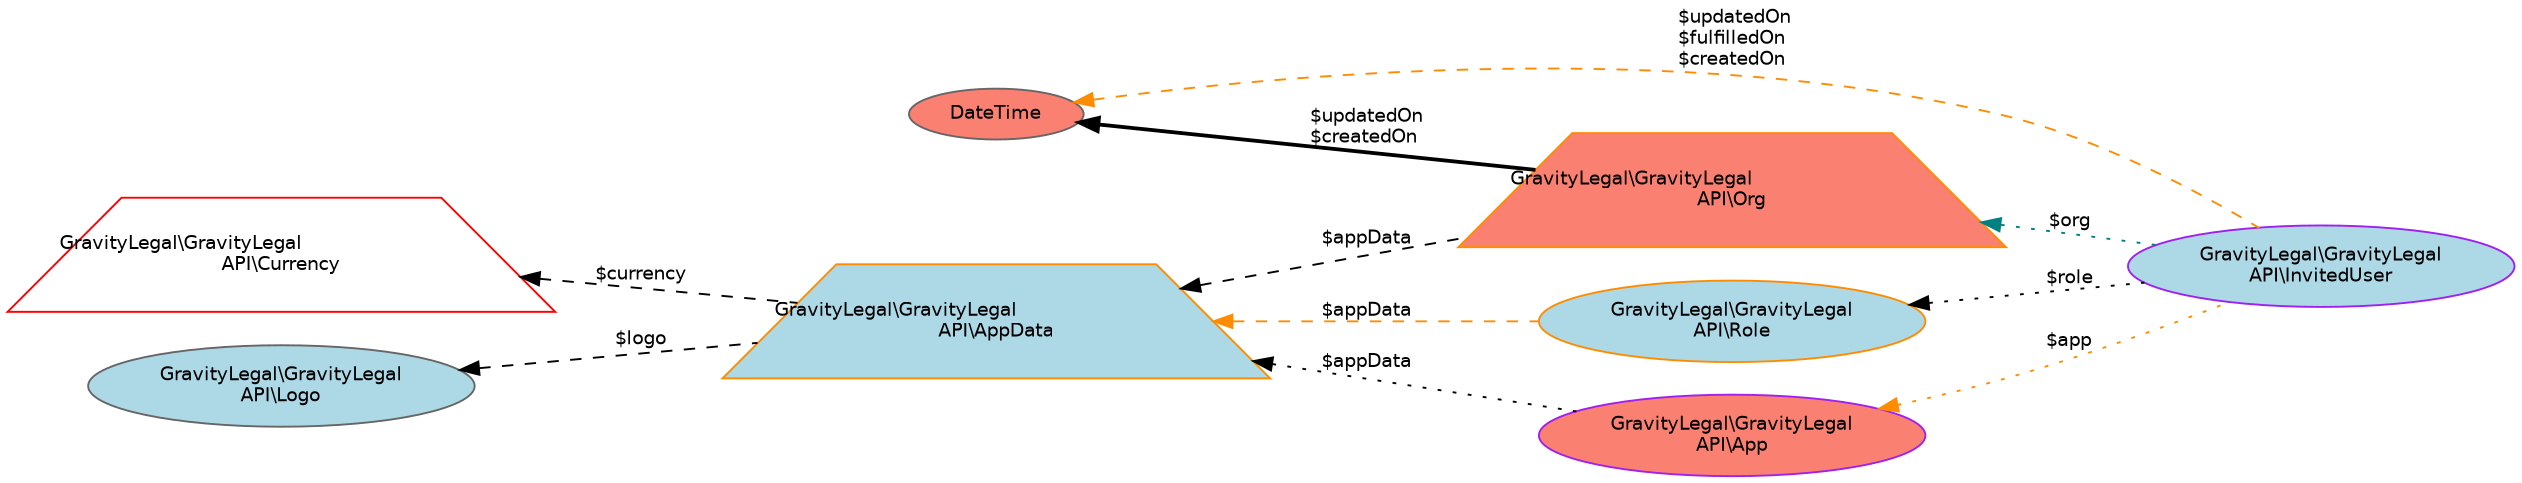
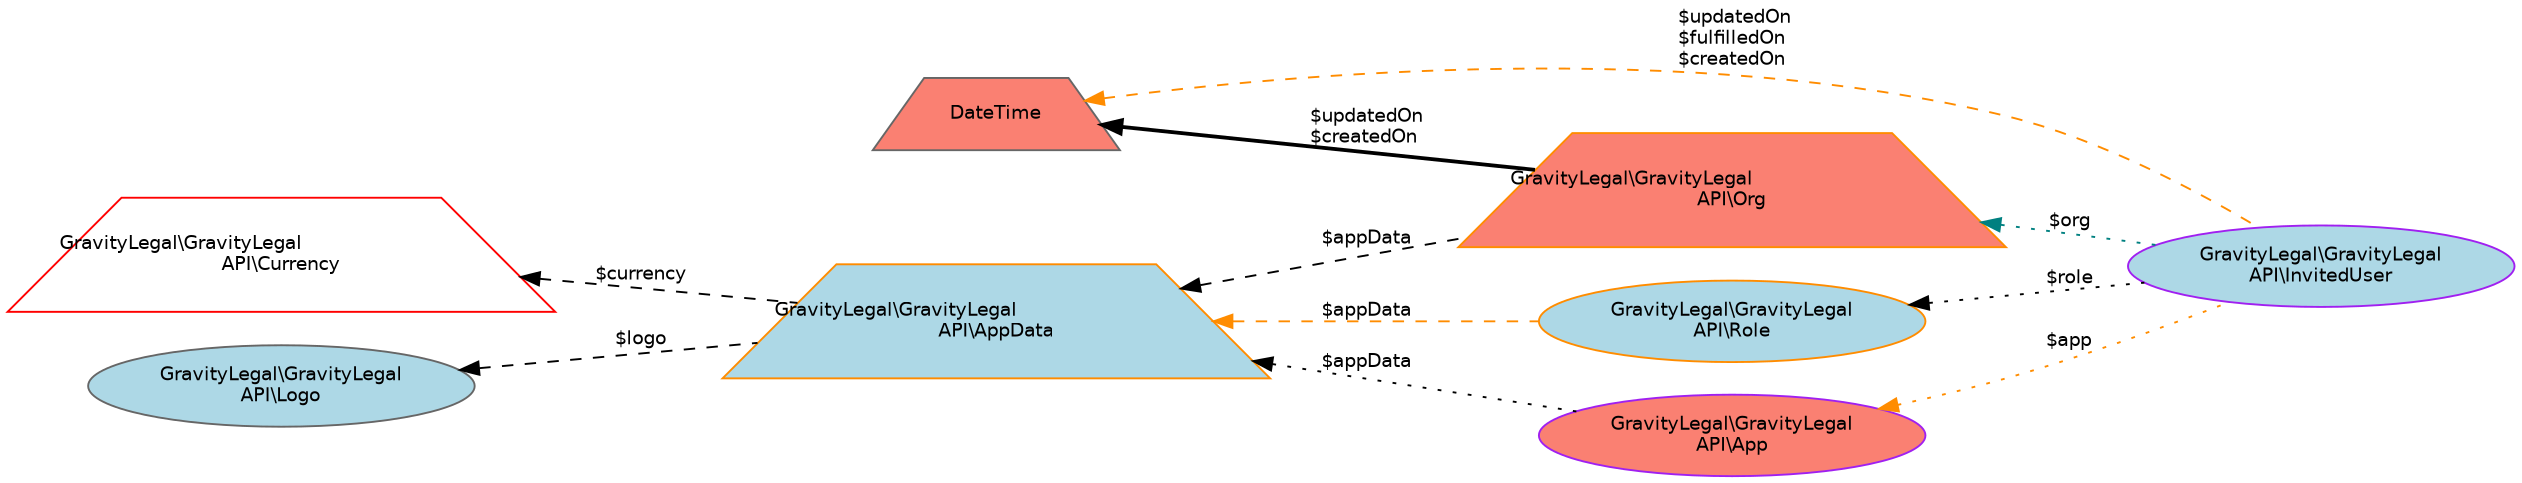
(996, 114) -> (996, 114)
